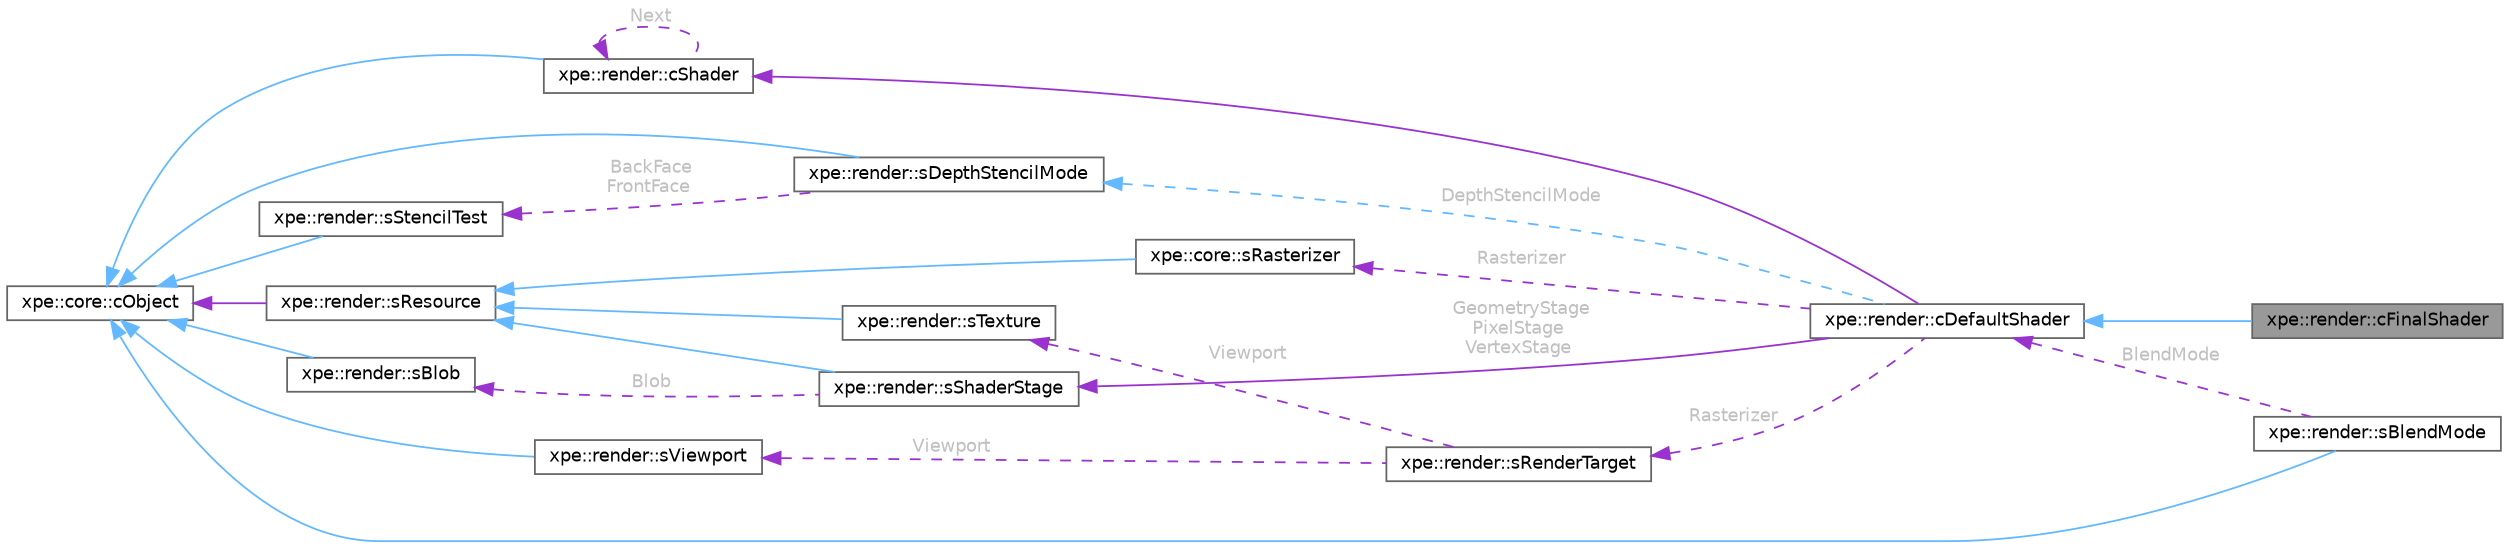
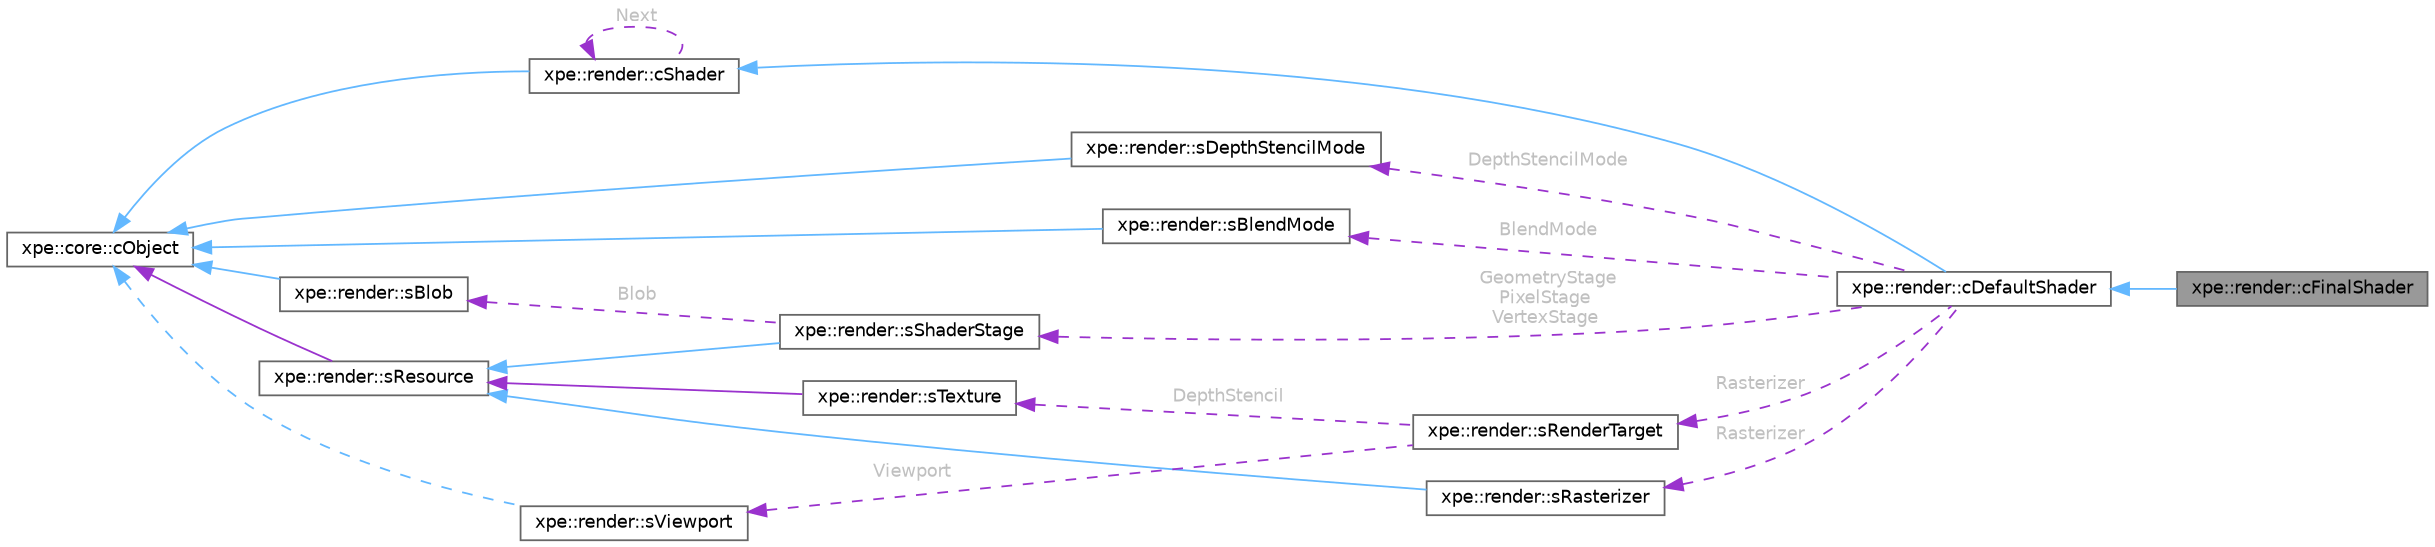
(1361, 123) -> (1369, 85)
(381, 219) -> none
(1507, 221) -> (1652, 209)
(1245, 257) -> (1546, 498)
(678, 314) -> (655, 389)
(1245, 354) -> (1226, 397)
(1464, 372) -> (1464, 338)
(2171, 380) -> (1603, 258)
(323, 428) -> (300, 434)
